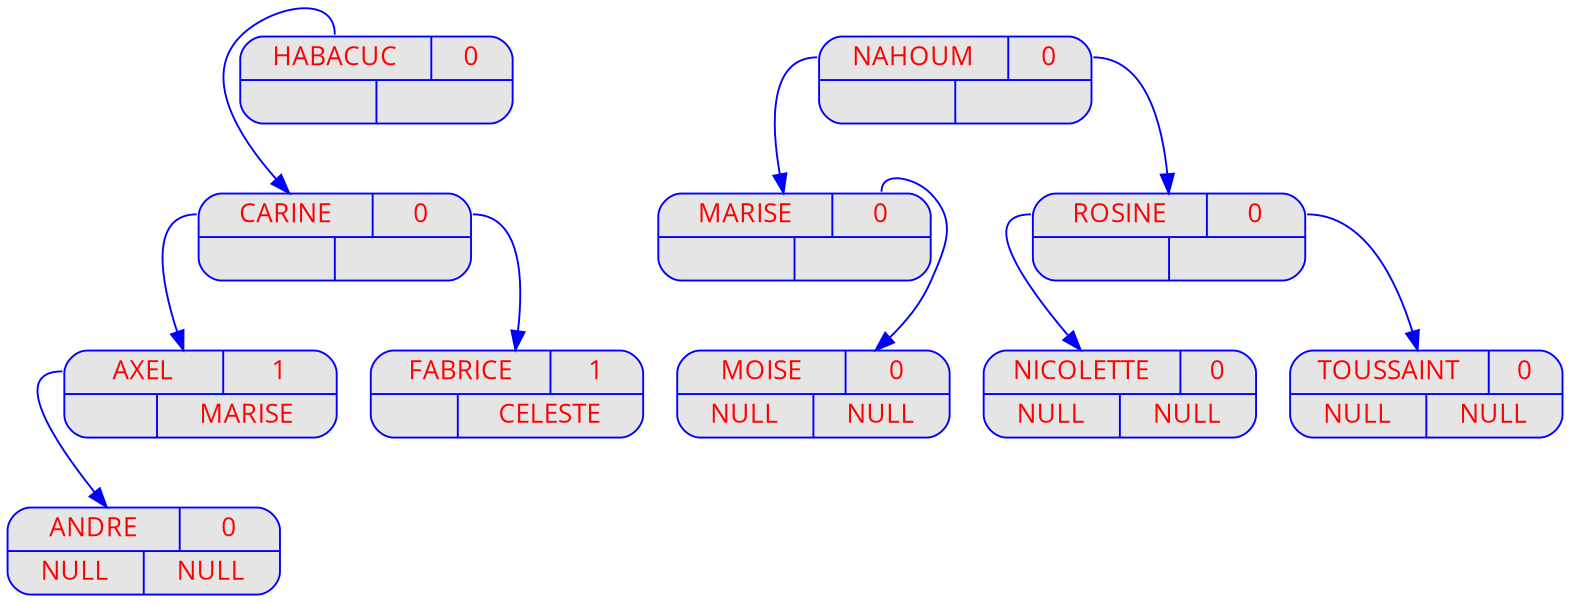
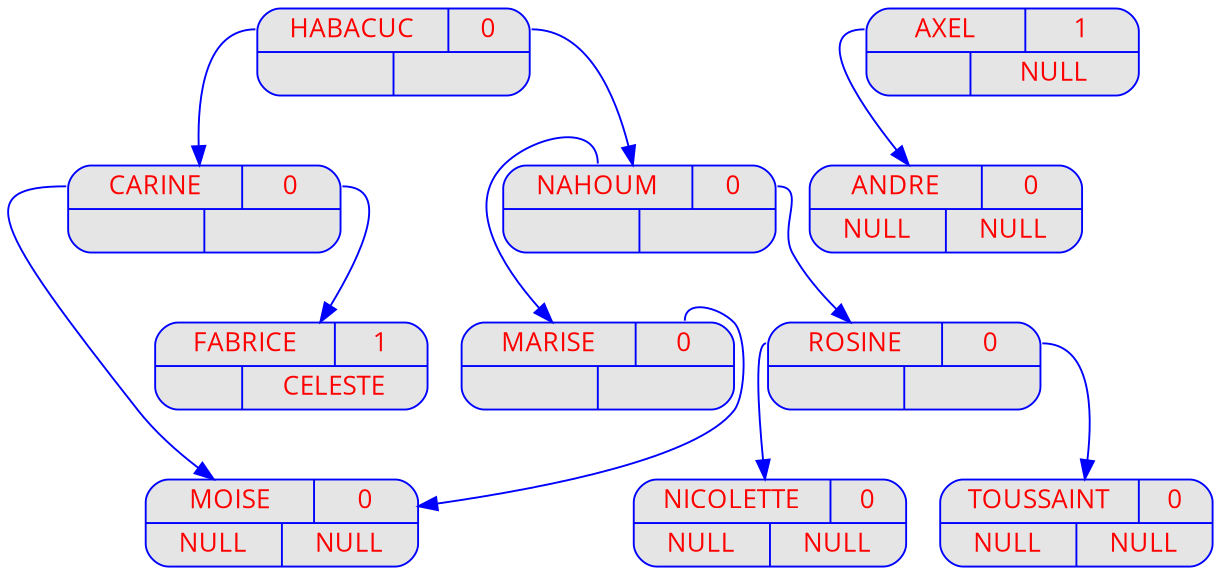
none -> (598, 71)
(163, 264) -> (69, 321)
(247, 415) -> (1055, 73)
